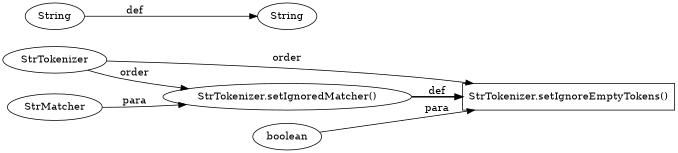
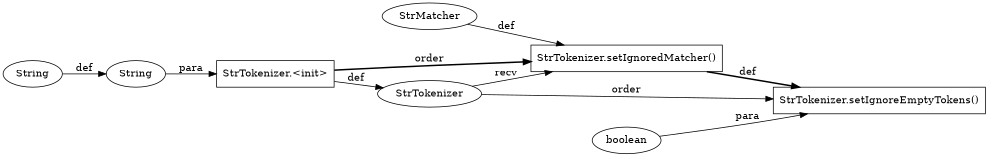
(135, 73) -> (506, 73)
none -> (275, 74)
(287, 97) -> (627, 58)
(135, 101) -> (506, 26)
